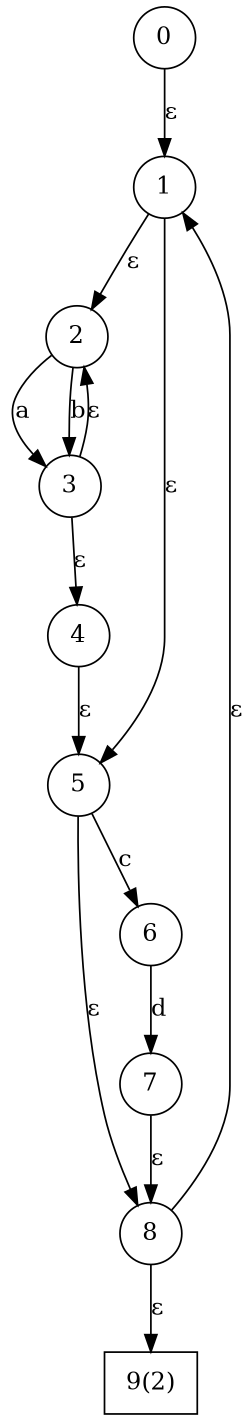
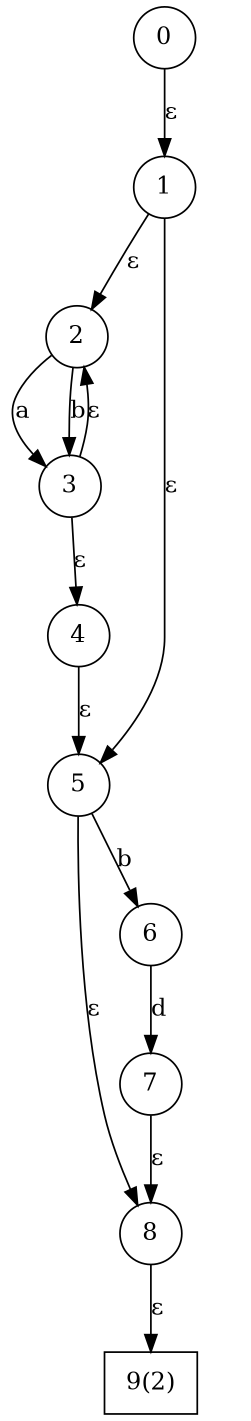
(230, 723) -> none
(125, 860) -> (125, 860)
